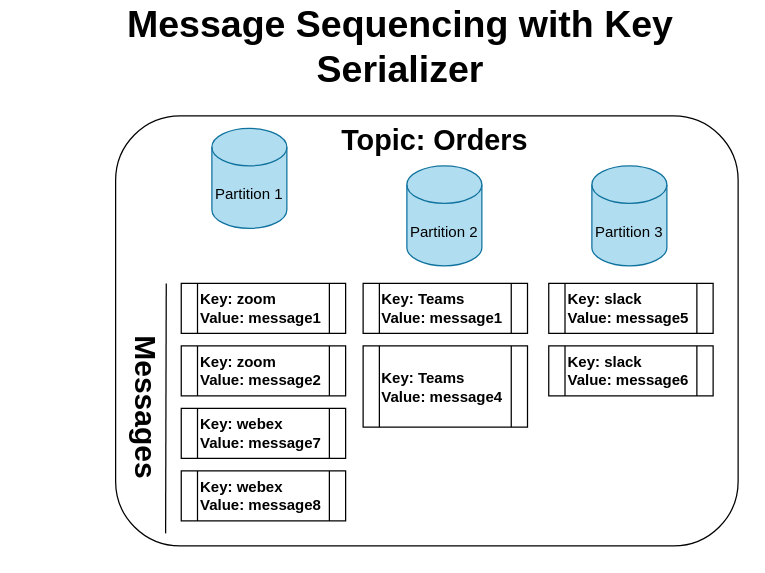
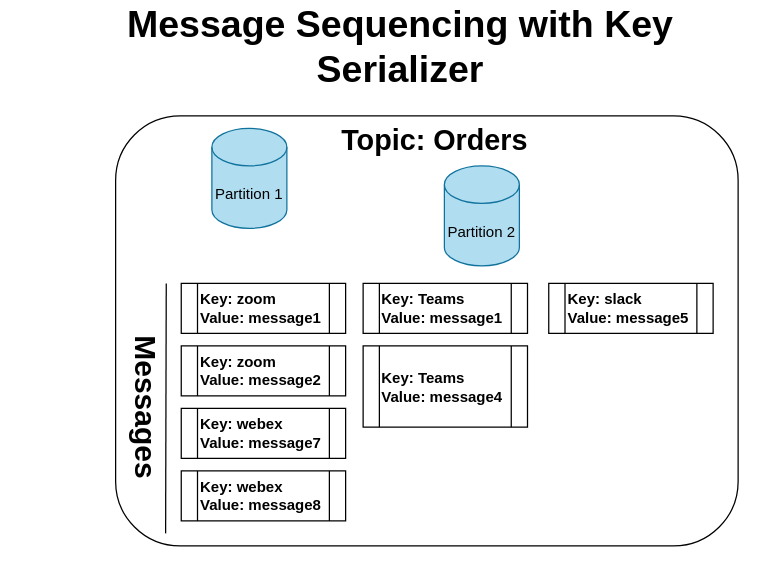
(444, 216) -> (482, 216)
(629, 216) -> none
(631, 371) -> none
